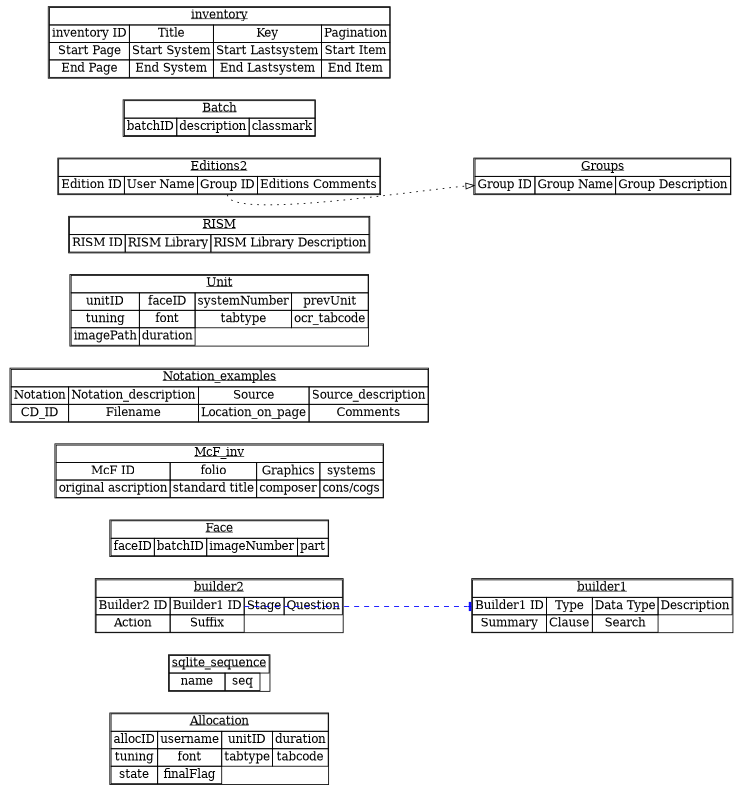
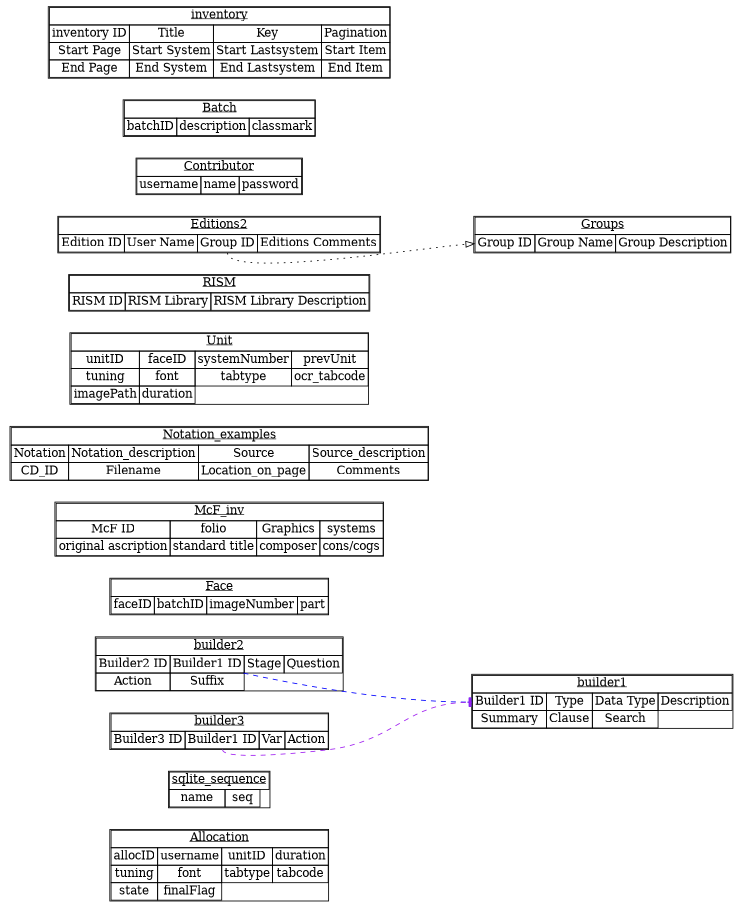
none -> (219, 176)
none -> (219, 731)
